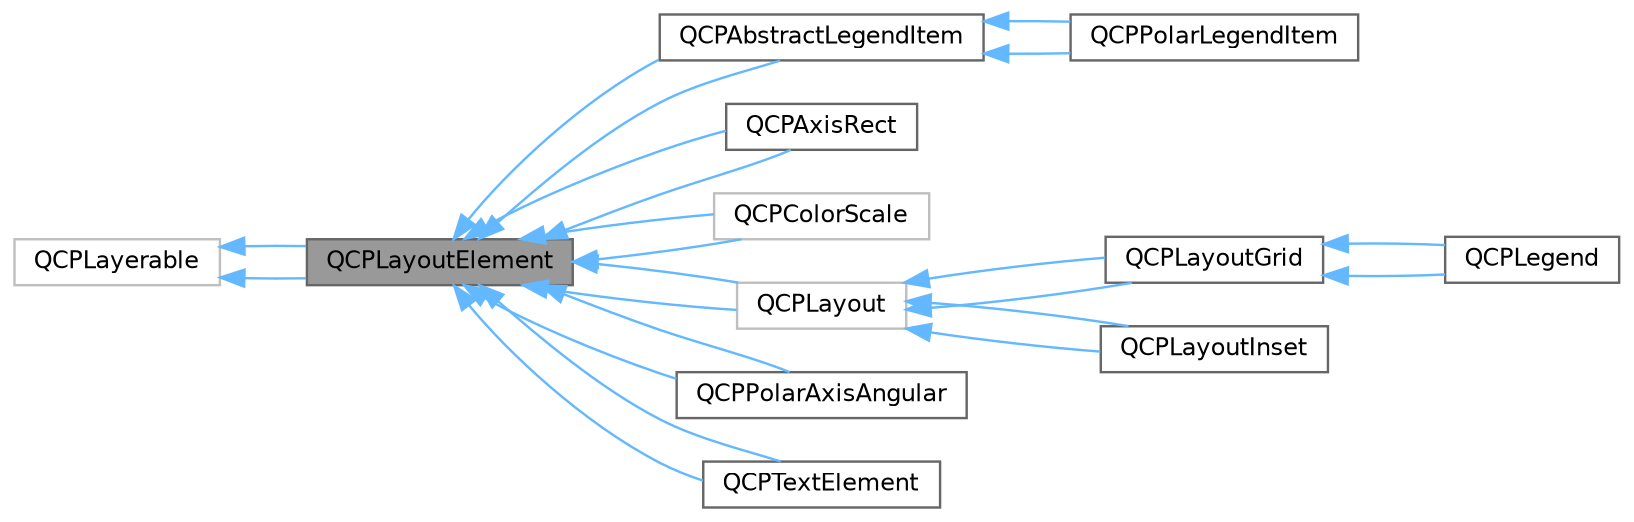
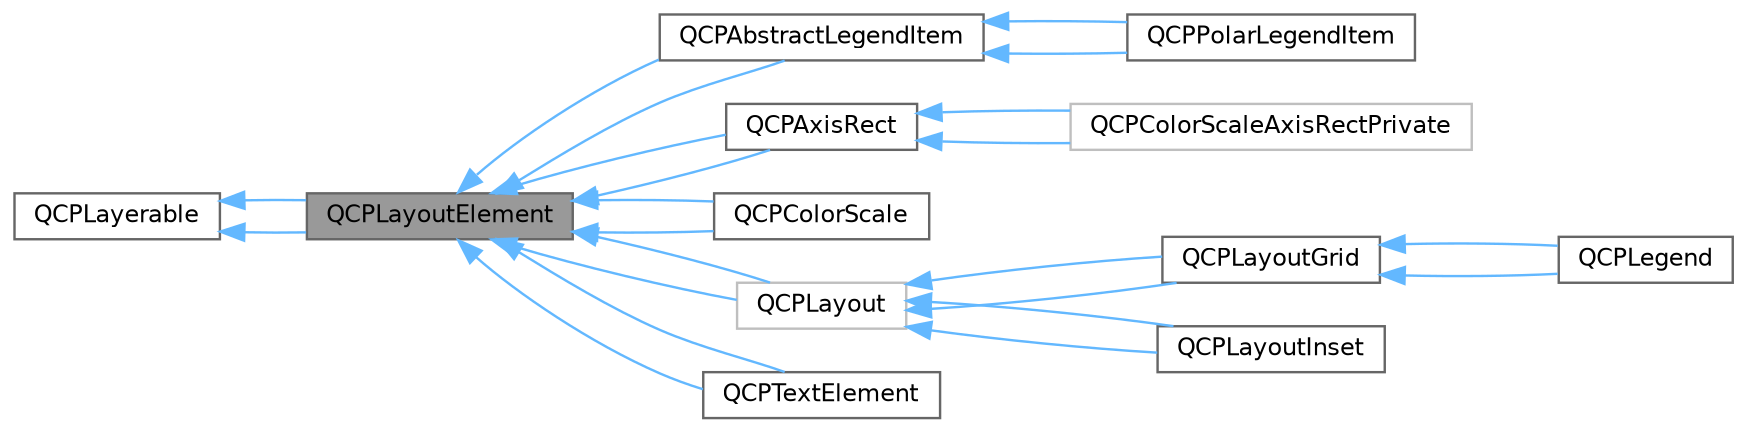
none -> (1271, 127)
(822, 216) -> (822, 216)
(117, 262) -> (117, 216)
(822, 395) -> none
